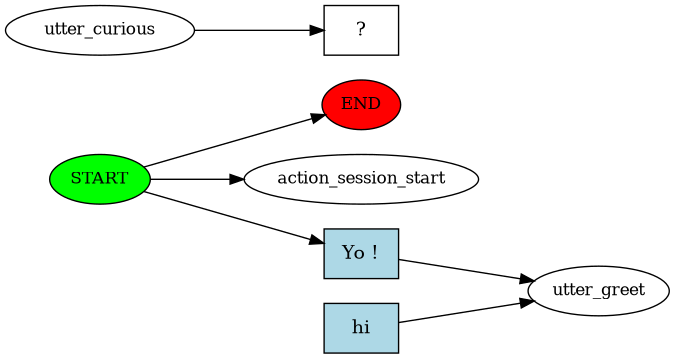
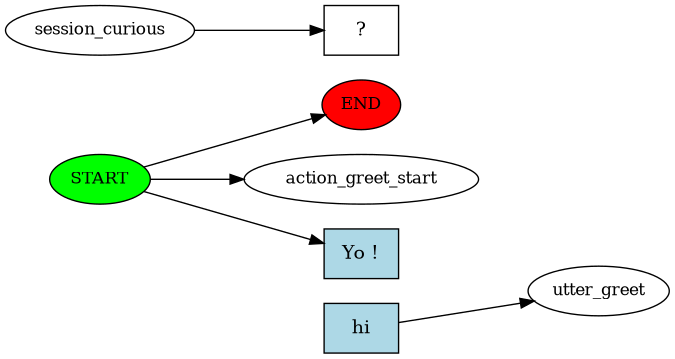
(100, 30) -> (100, 30)
(361, 179) -> (361, 179)
(459, 269) -> none
